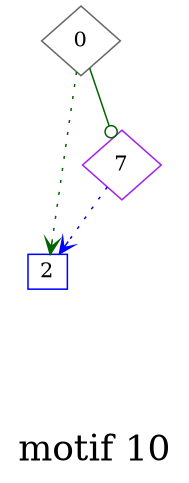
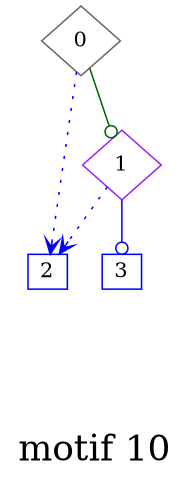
(64, 156) -> (64, 156)
(122, 165) -> (122, 165)
none -> (122, 272)
